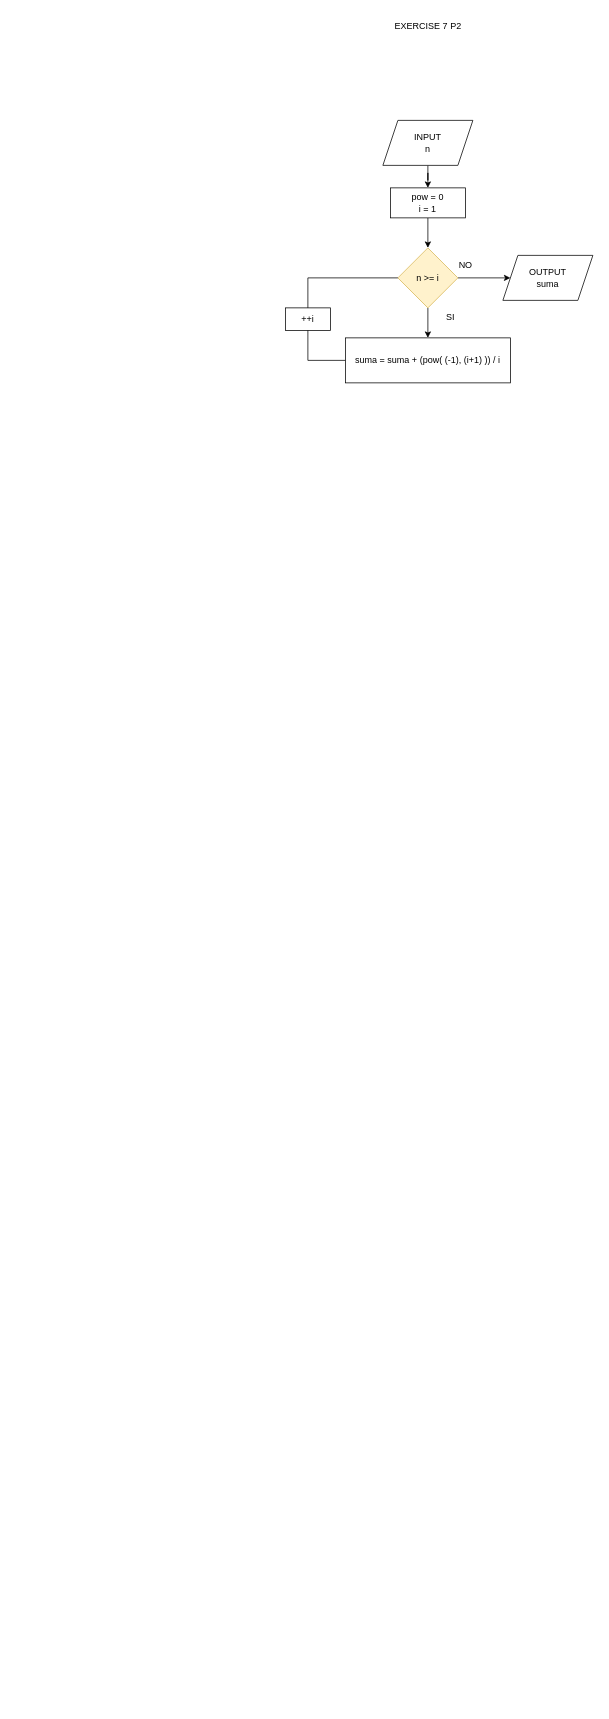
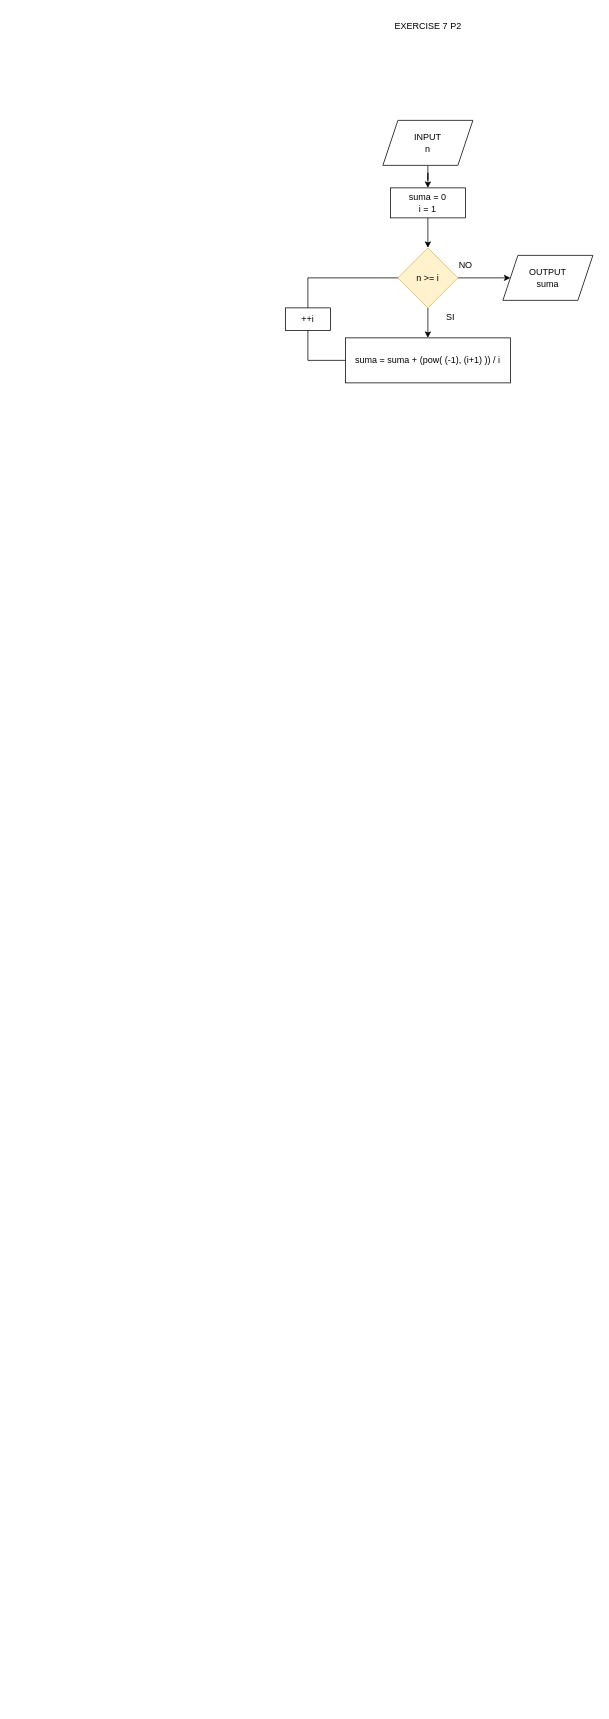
(428, 203) -> (428, 203)
